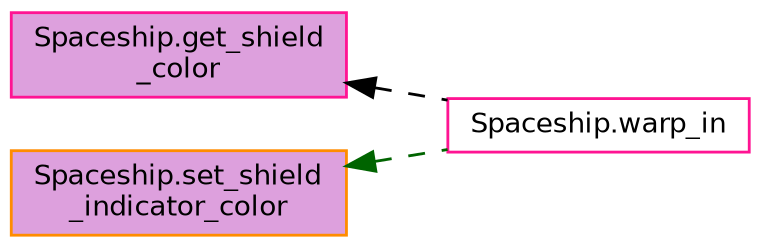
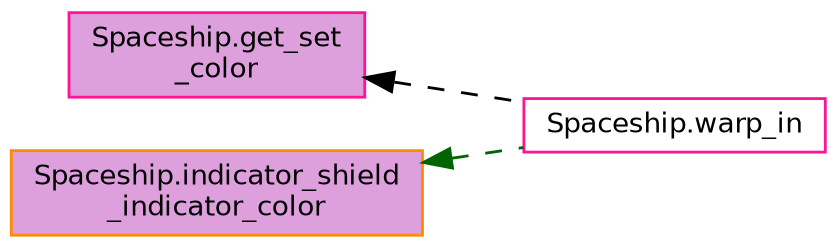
(179, 55) -> (217, 55)
(179, 193) -> (217, 193)
